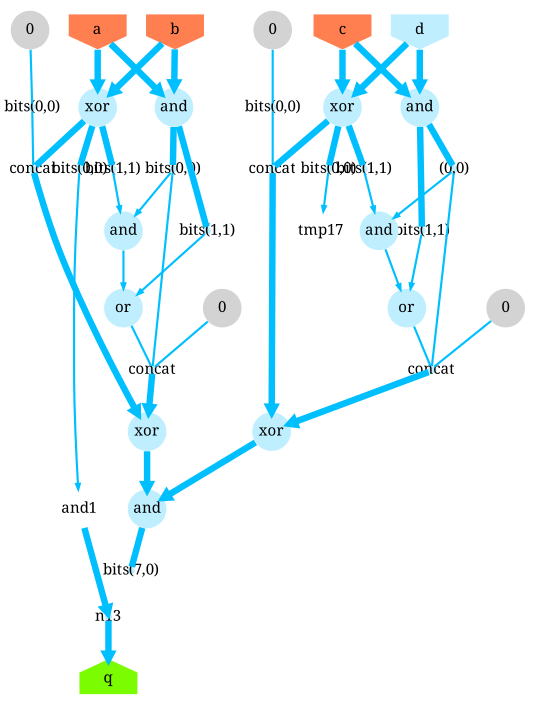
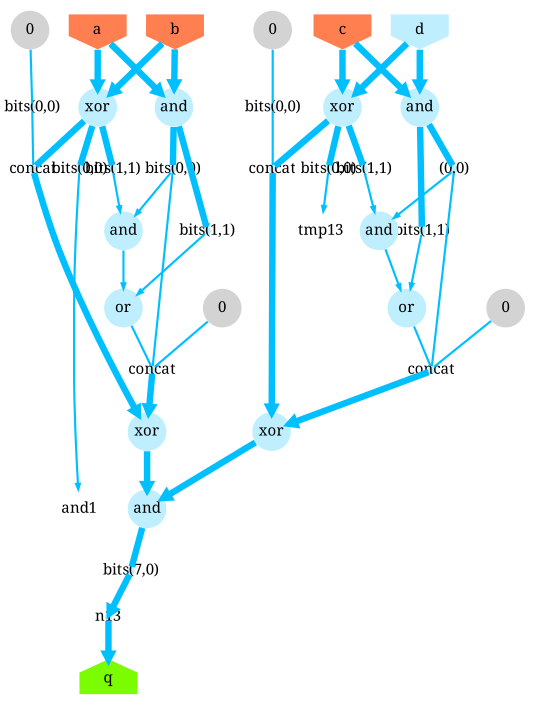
(321, 231) -> (321, 231)
(95, 568) -> (121, 591)
